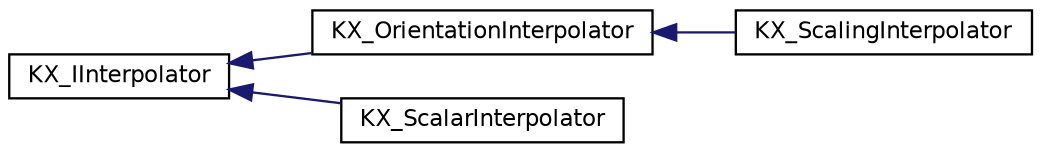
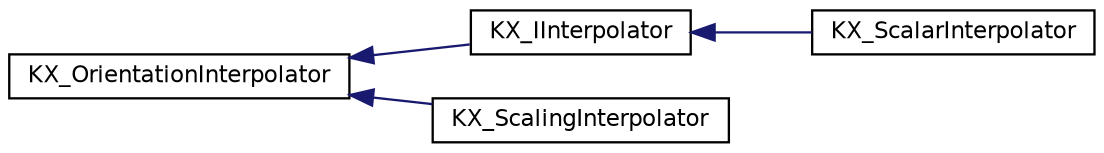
(282, 57) -> (422, 50)
